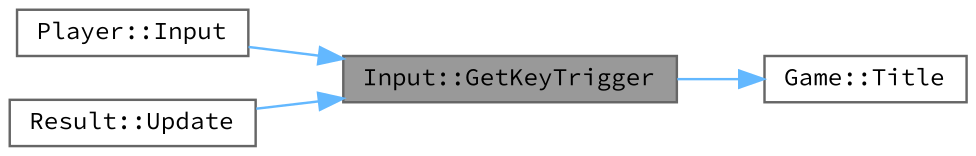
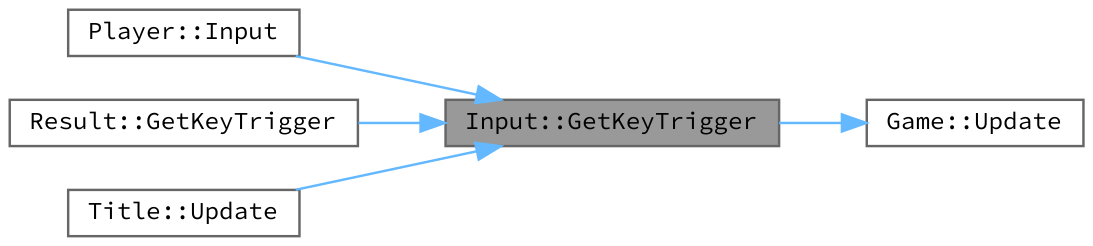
(866, 79) -> (975, 123)
(133, 123) -> (184, 123)
none -> (184, 213)
